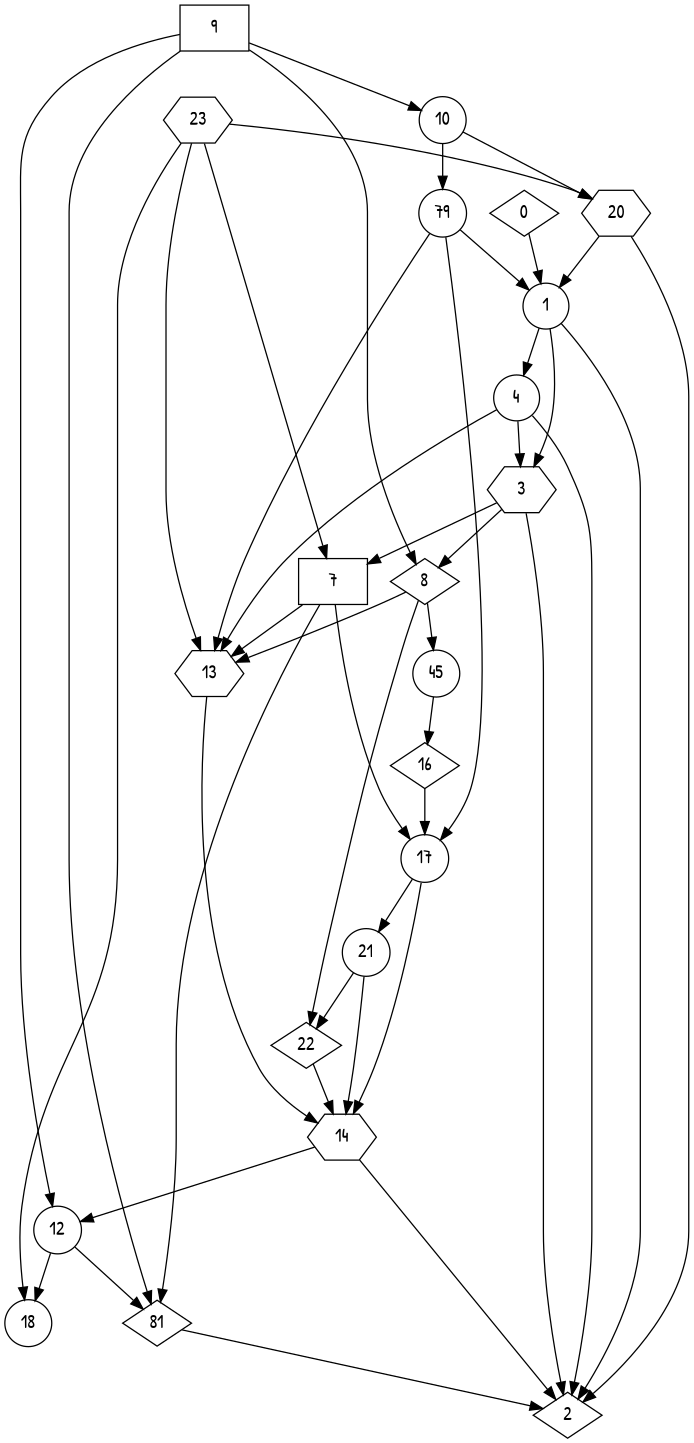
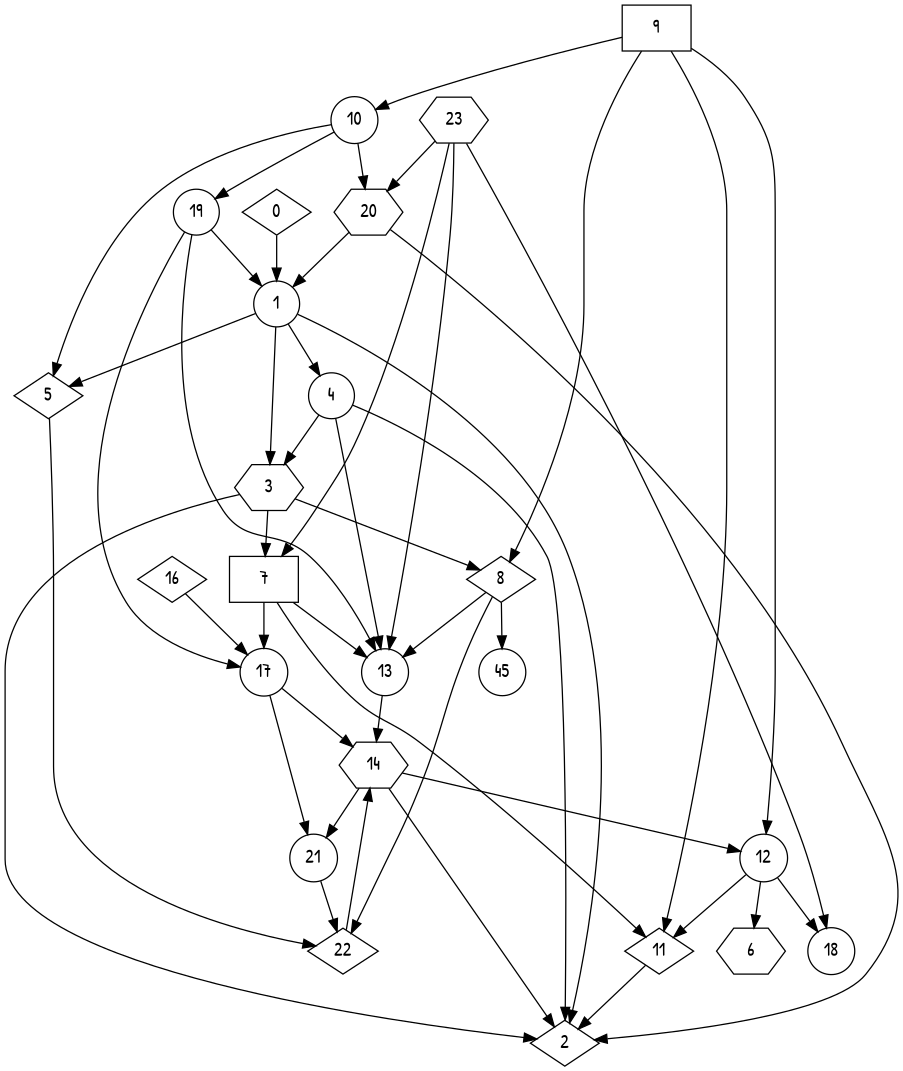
(443, 213) -> (196, 212)
none -> (48, 396)
(209, 674) -> (385, 672)
(431, 714) -> none
none -> (751, 951)
(357, 1039) -> (346, 807)
(157, 1323) -> (659, 951)
